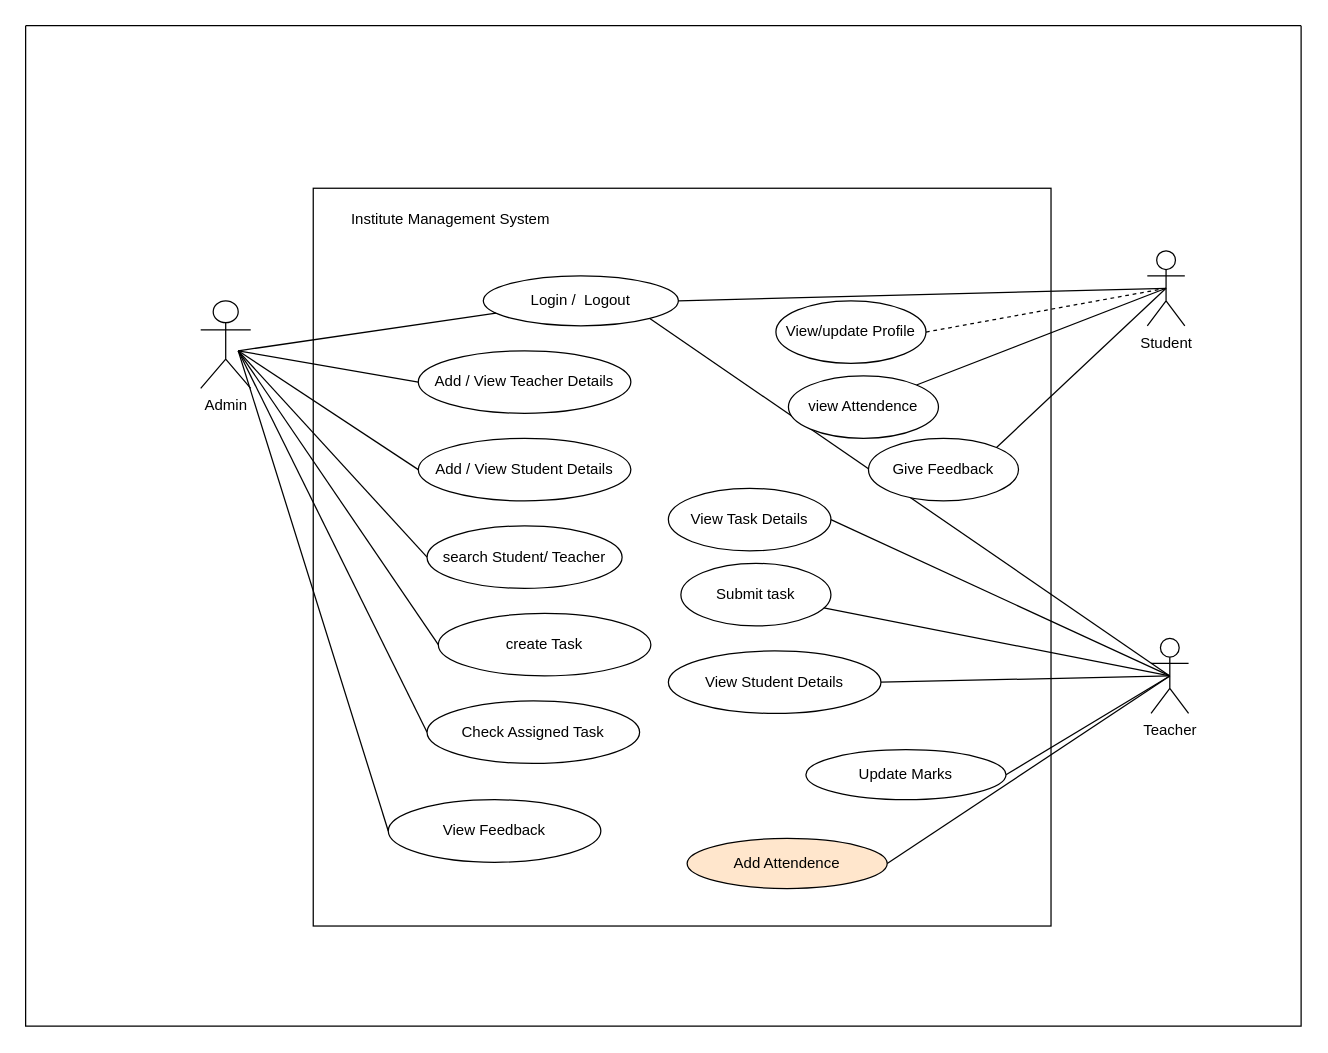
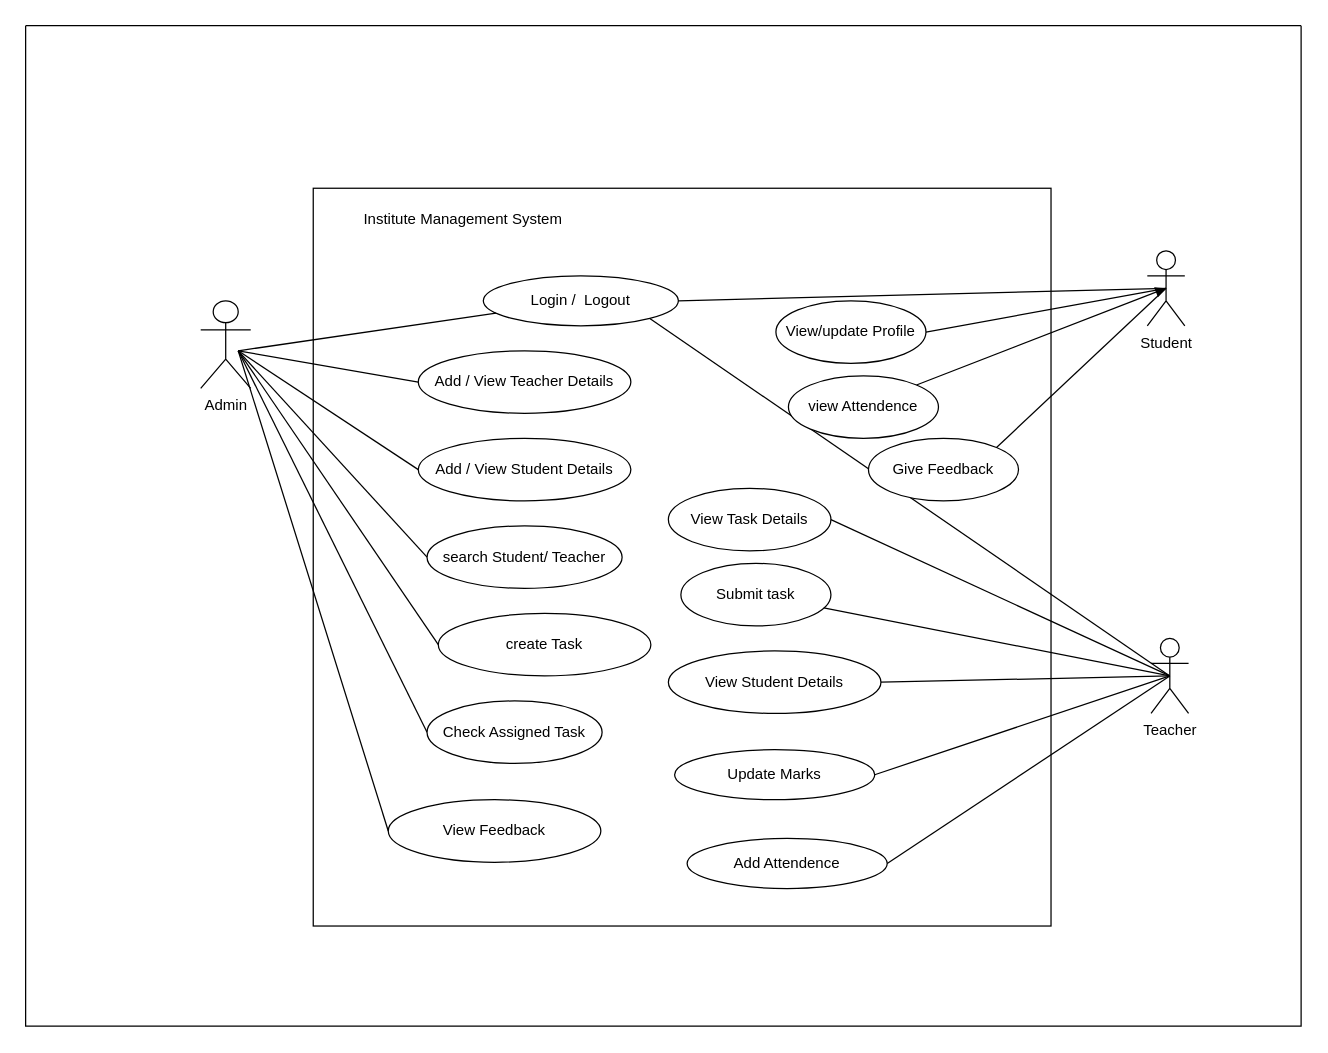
(451, 219) -> (463, 219)
(1153, 293) -> (1154, 293)
(1039, 311) -> (1039, 311)
(533, 732) -> (514, 732)
(906, 774) -> (774, 774)
(787, 863) -> (787, 863)
